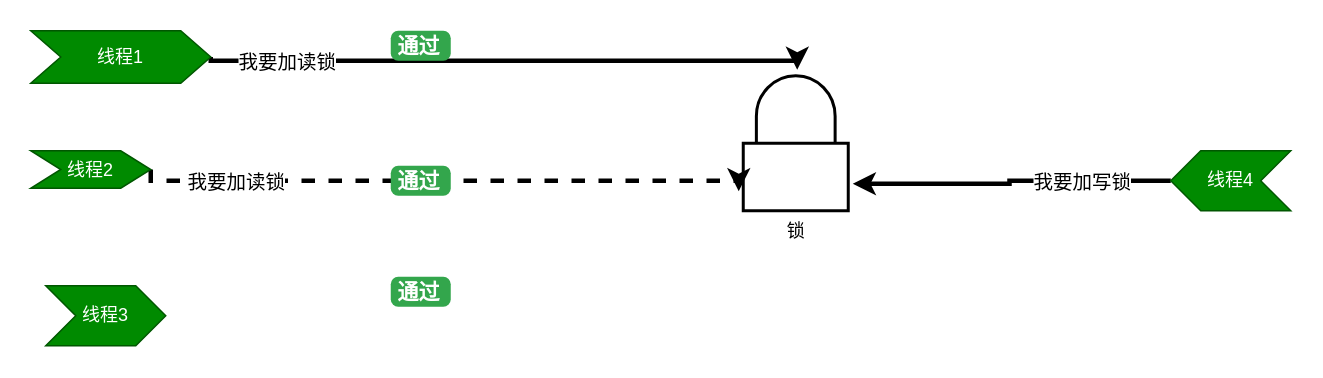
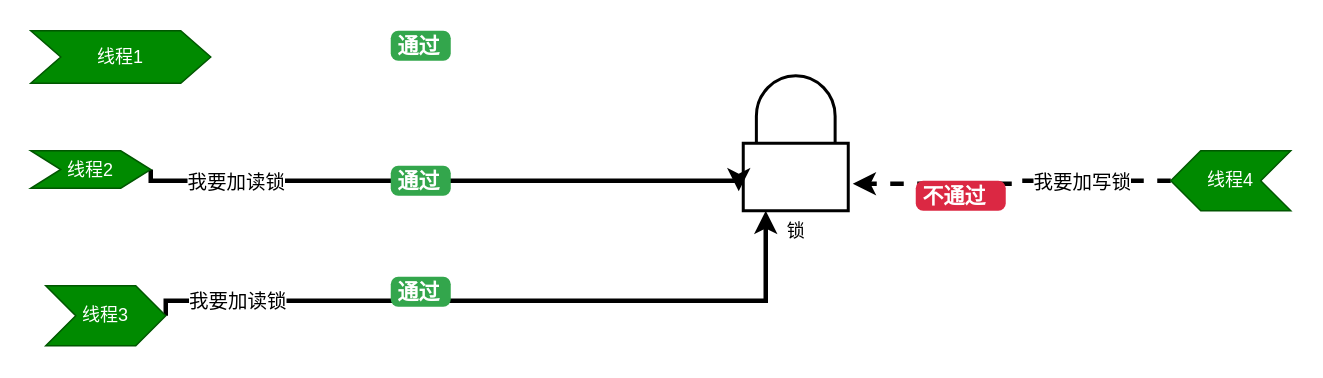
(505, 61) -> none
(156, 181) -> (156, 181)
(964, 184) -> (964, 184)
none -> (961, 196)
none -> (644, 301)
